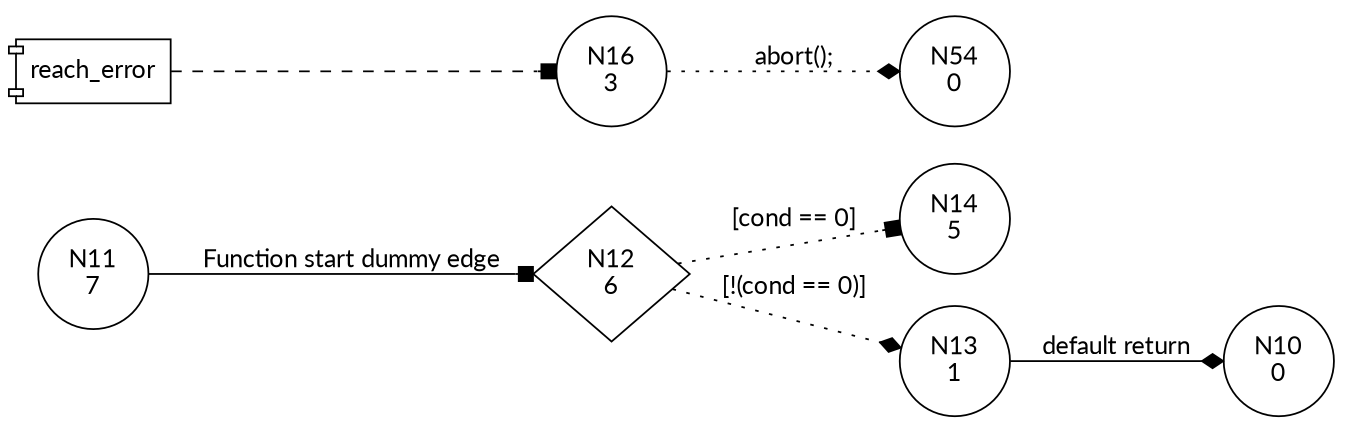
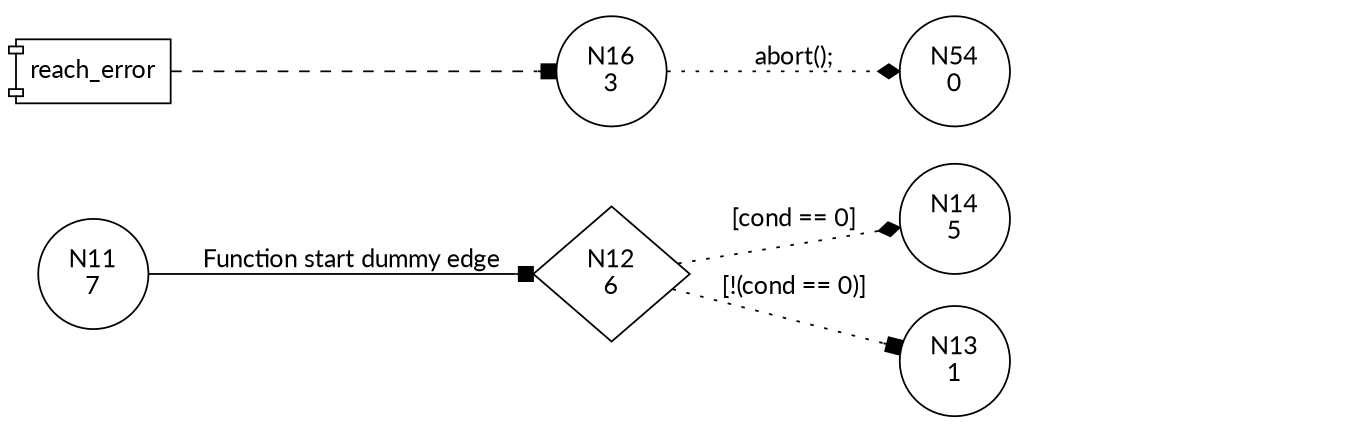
(780, 247) -> (780, 247)
(778, 316) -> (778, 316)
(1279, 361) -> none
